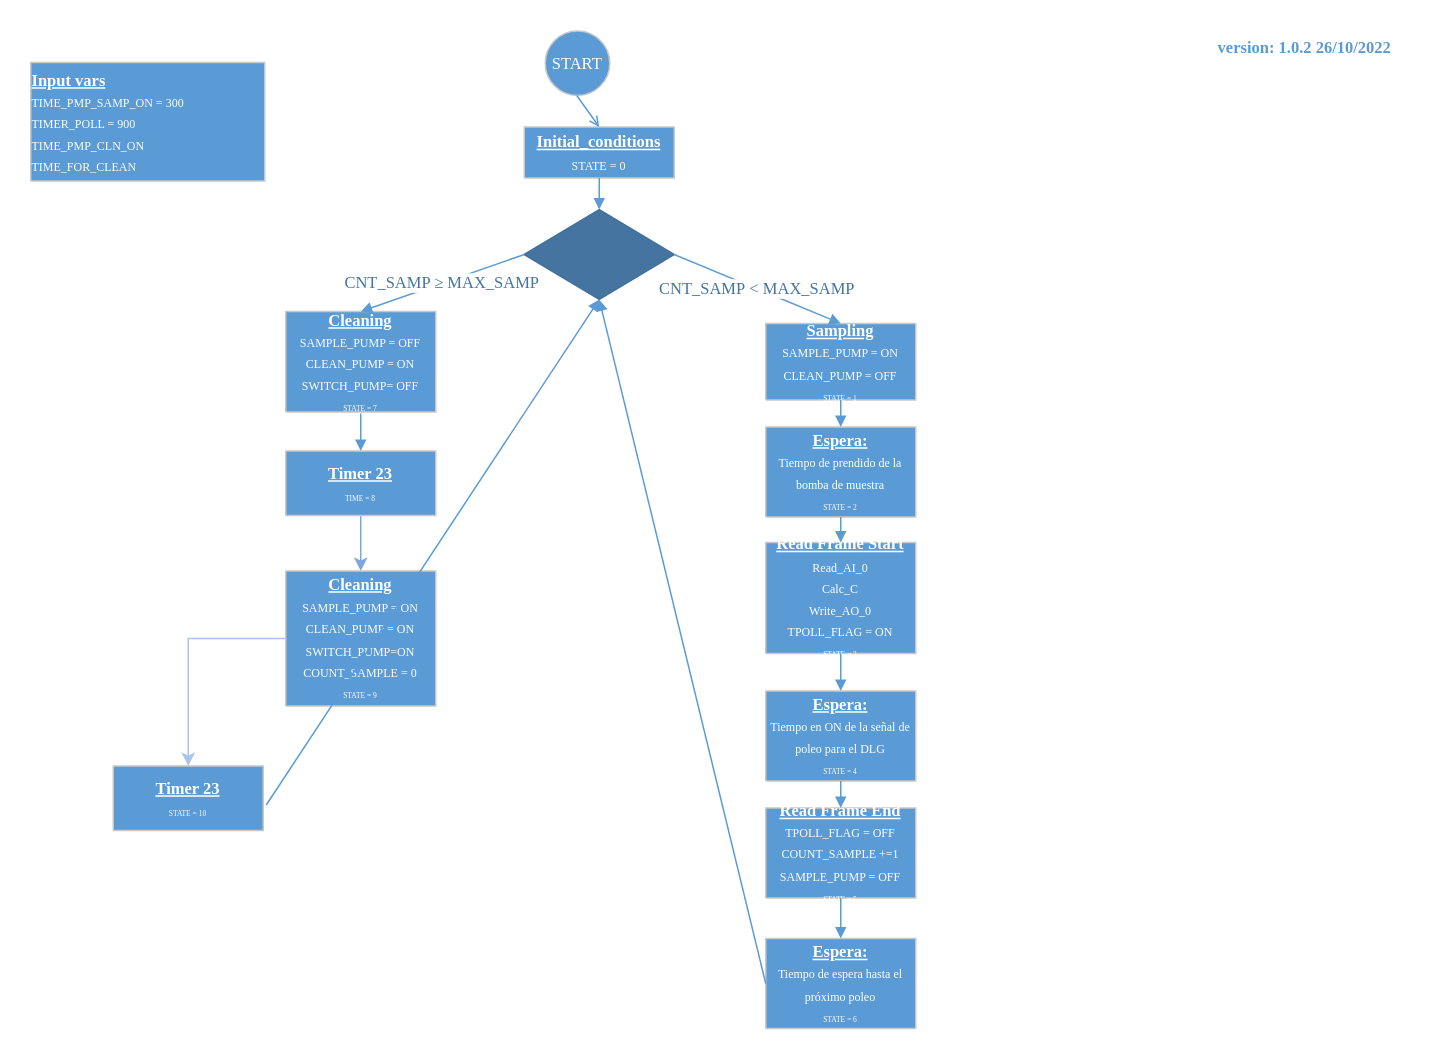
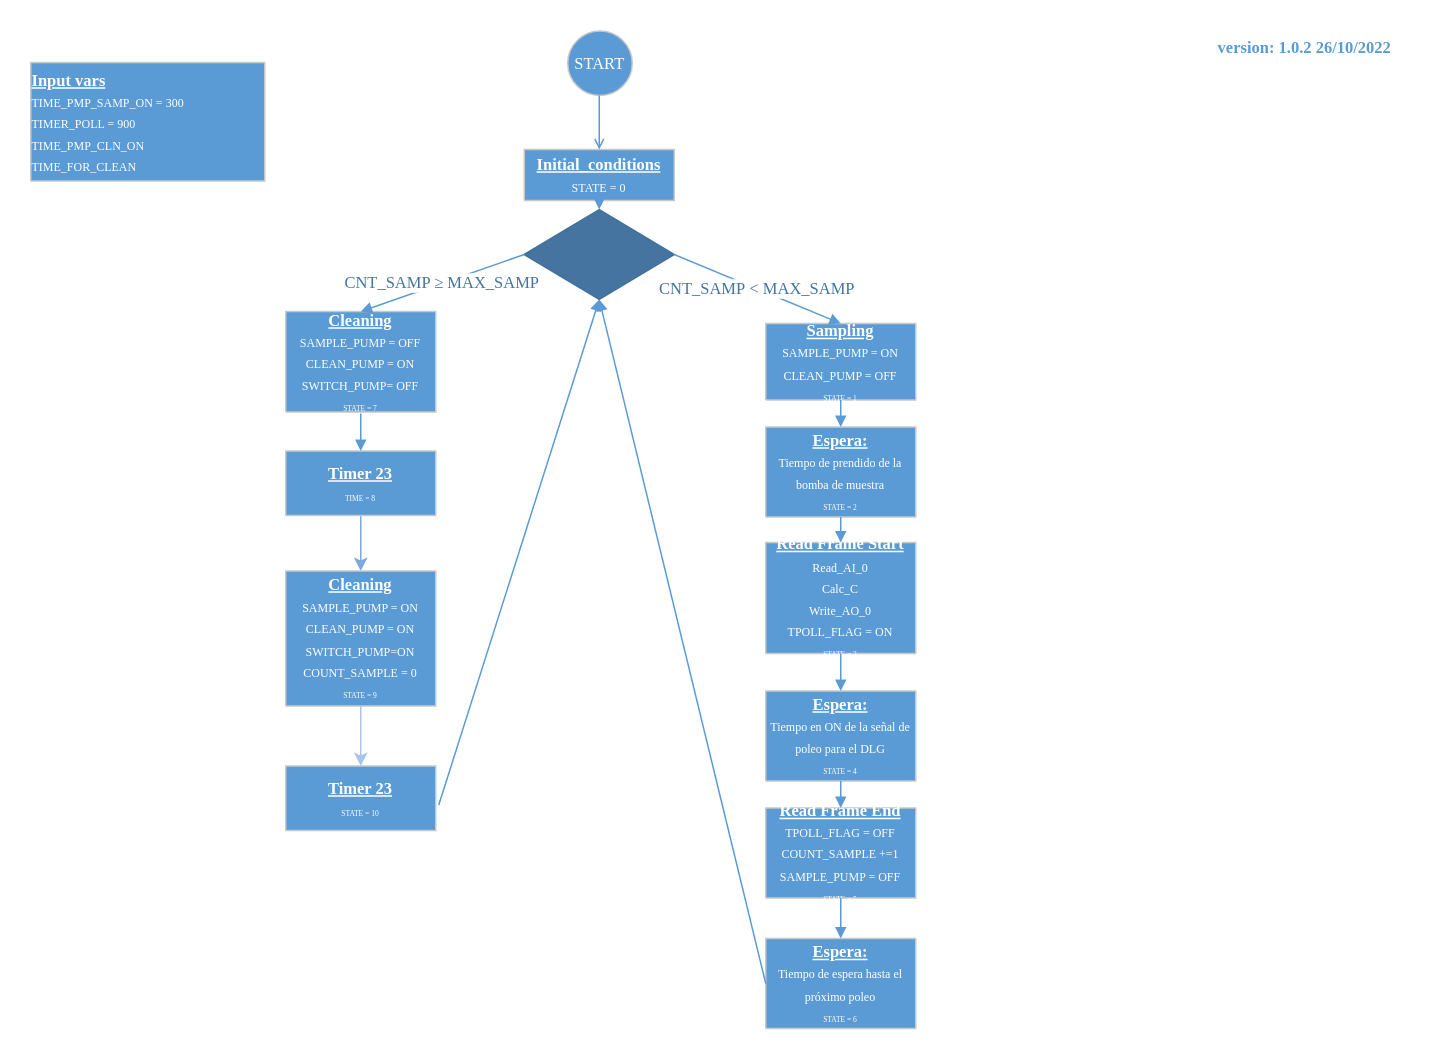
(578, 63) -> (600, 63)
(599, 152) -> (599, 175)
(188, 798) -> (361, 798)
